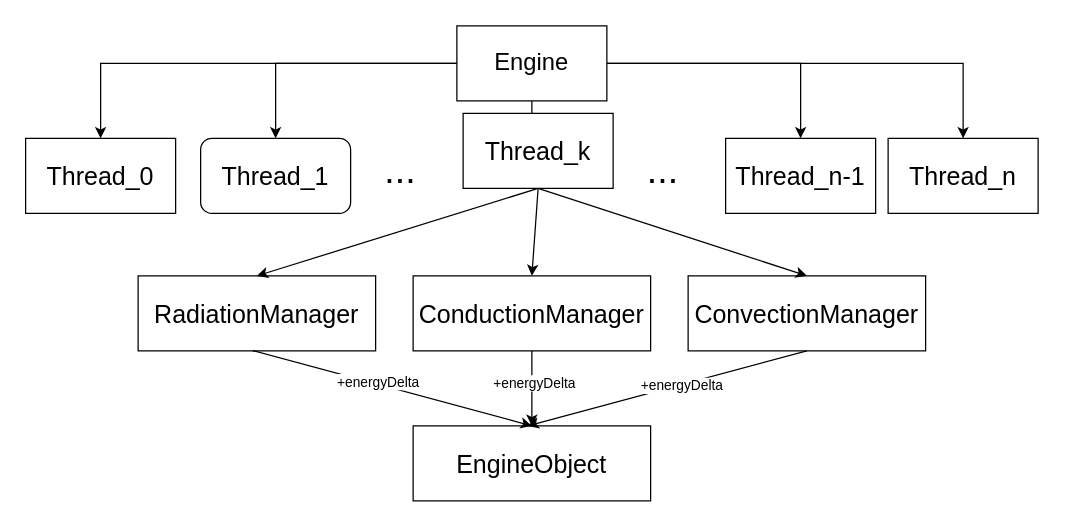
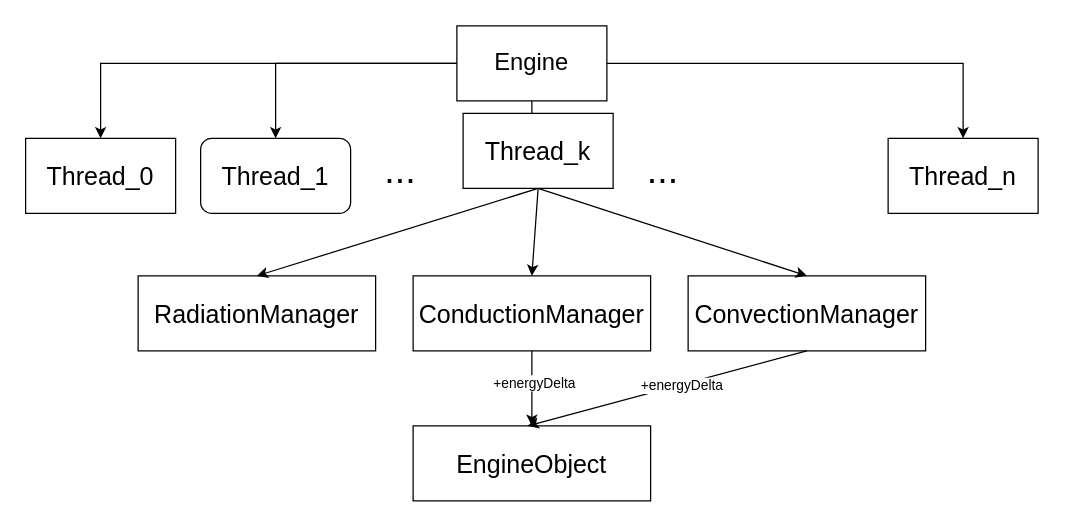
(801, 98) -> none
(801, 176) -> none
(437, 400) -> none
